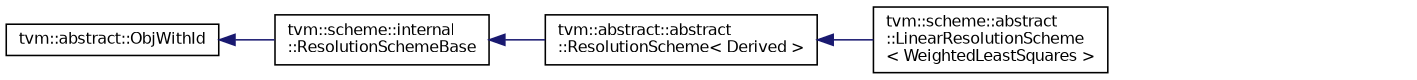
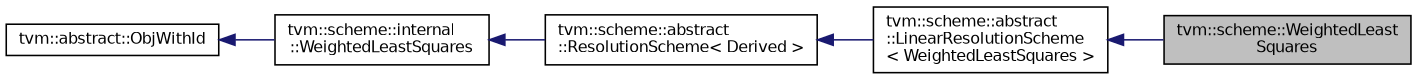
(382, 40) -> (382, 40)
(681, 40) -> (681, 40)
none -> (1288, 40)
